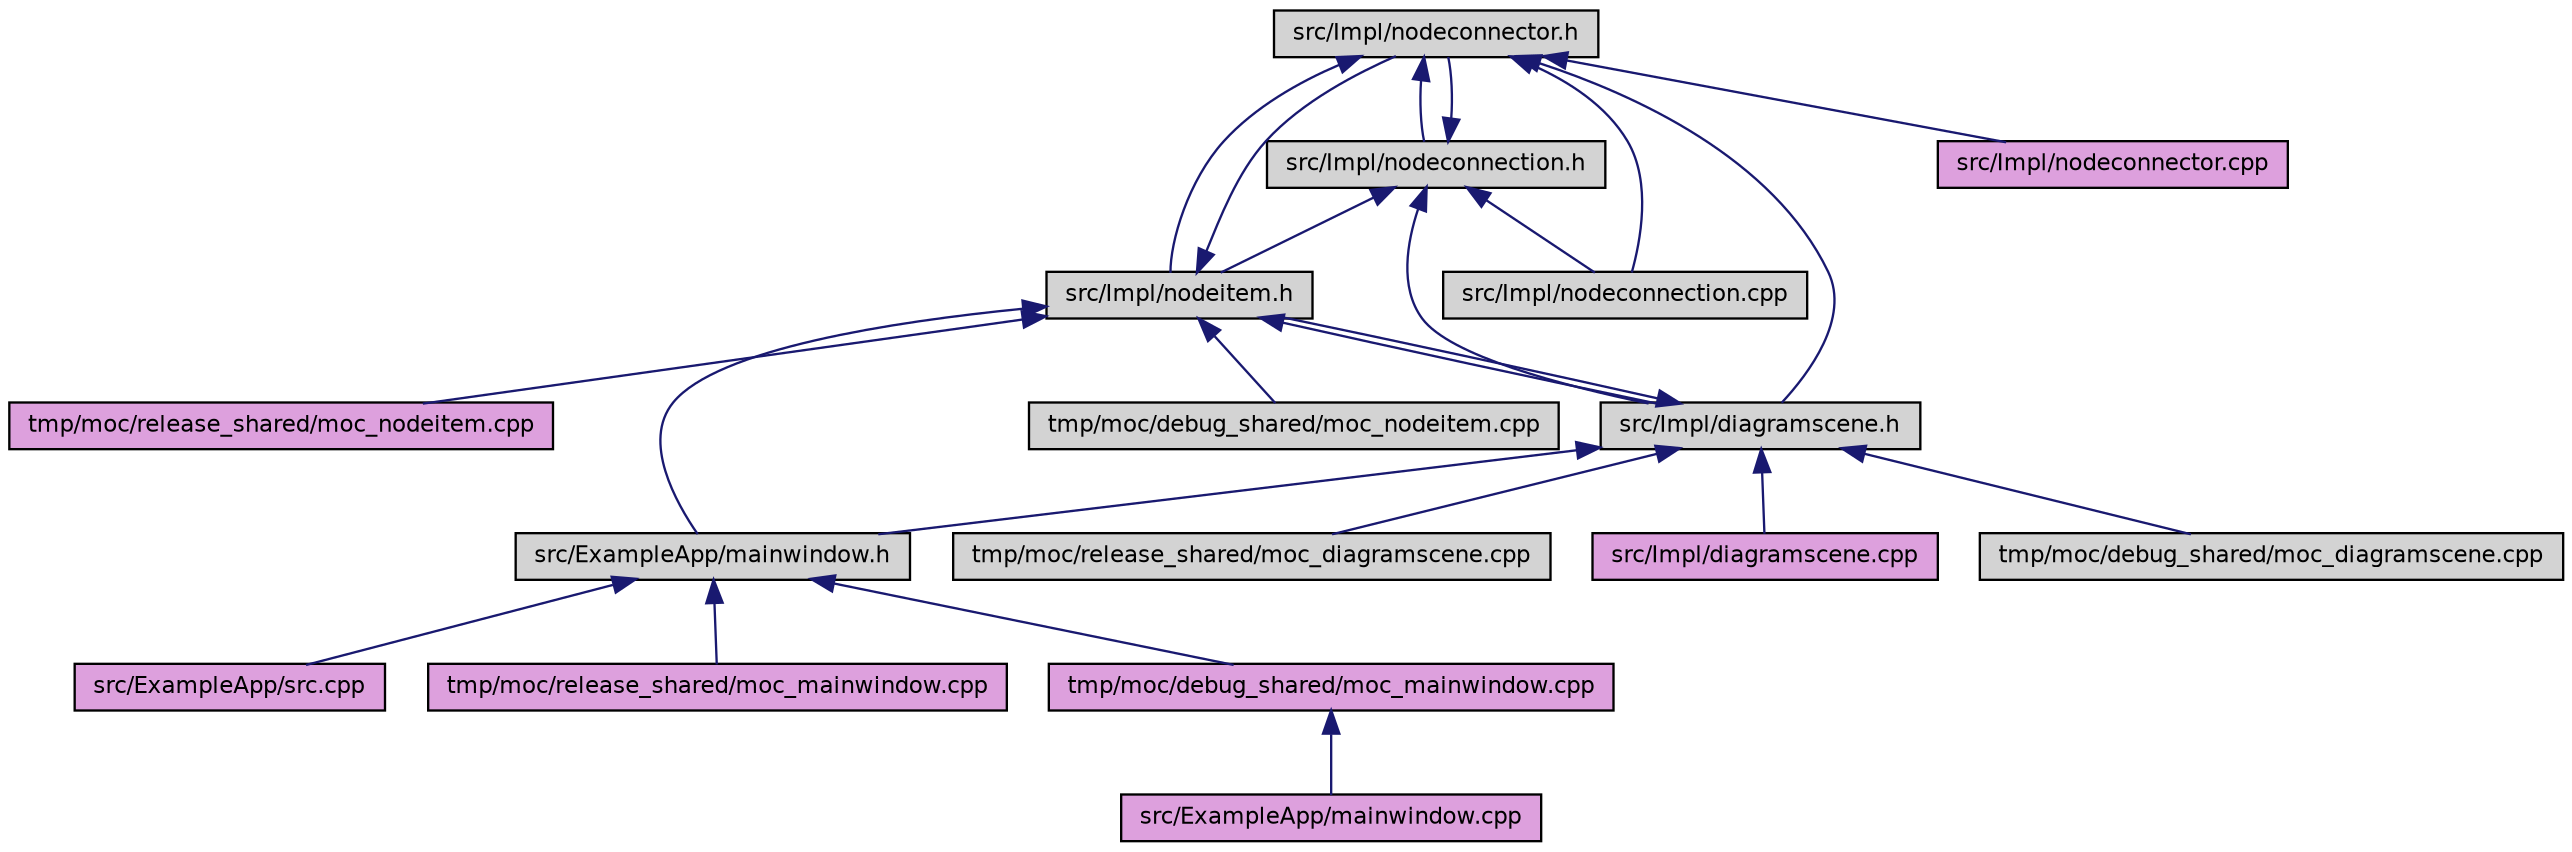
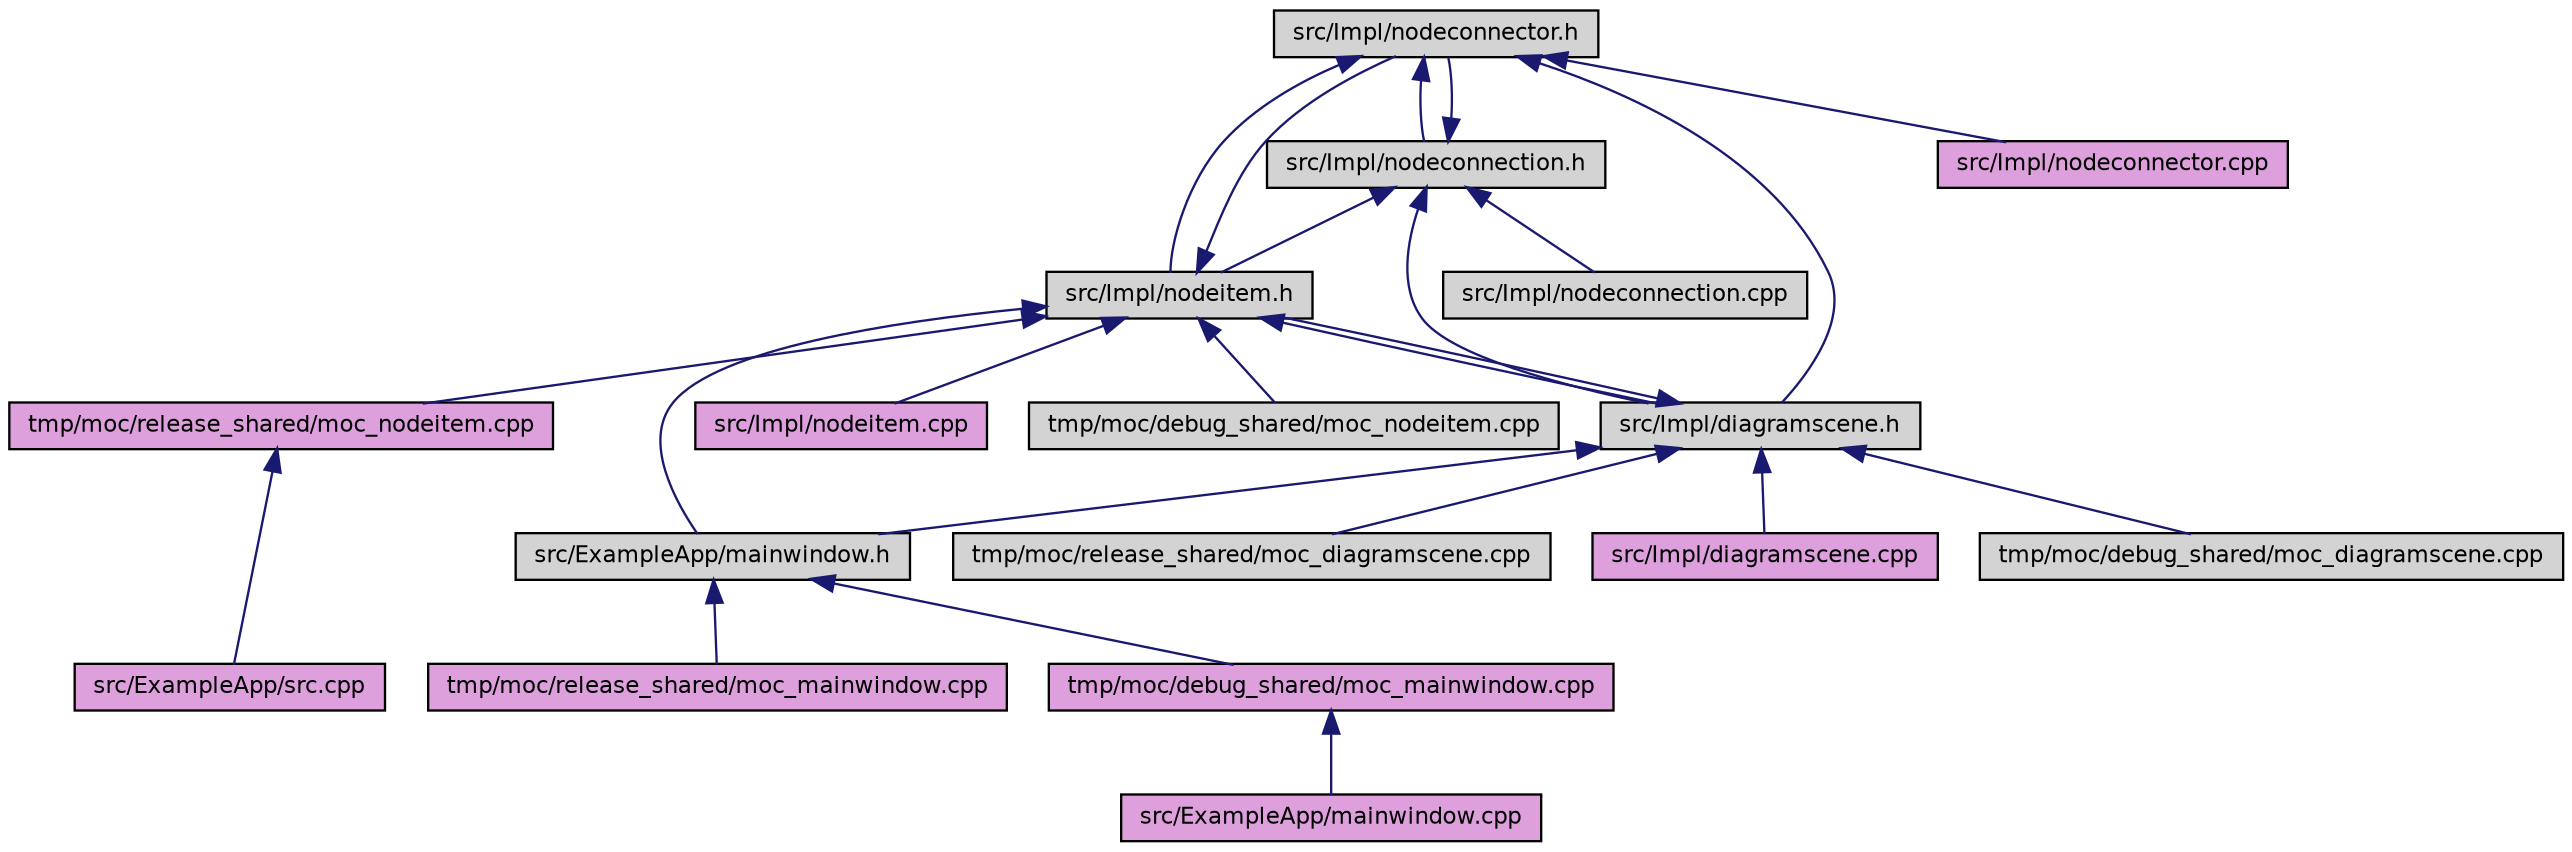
(1630, 146) -> none
none -> (841, 426)
(459, 625) -> (253, 568)
